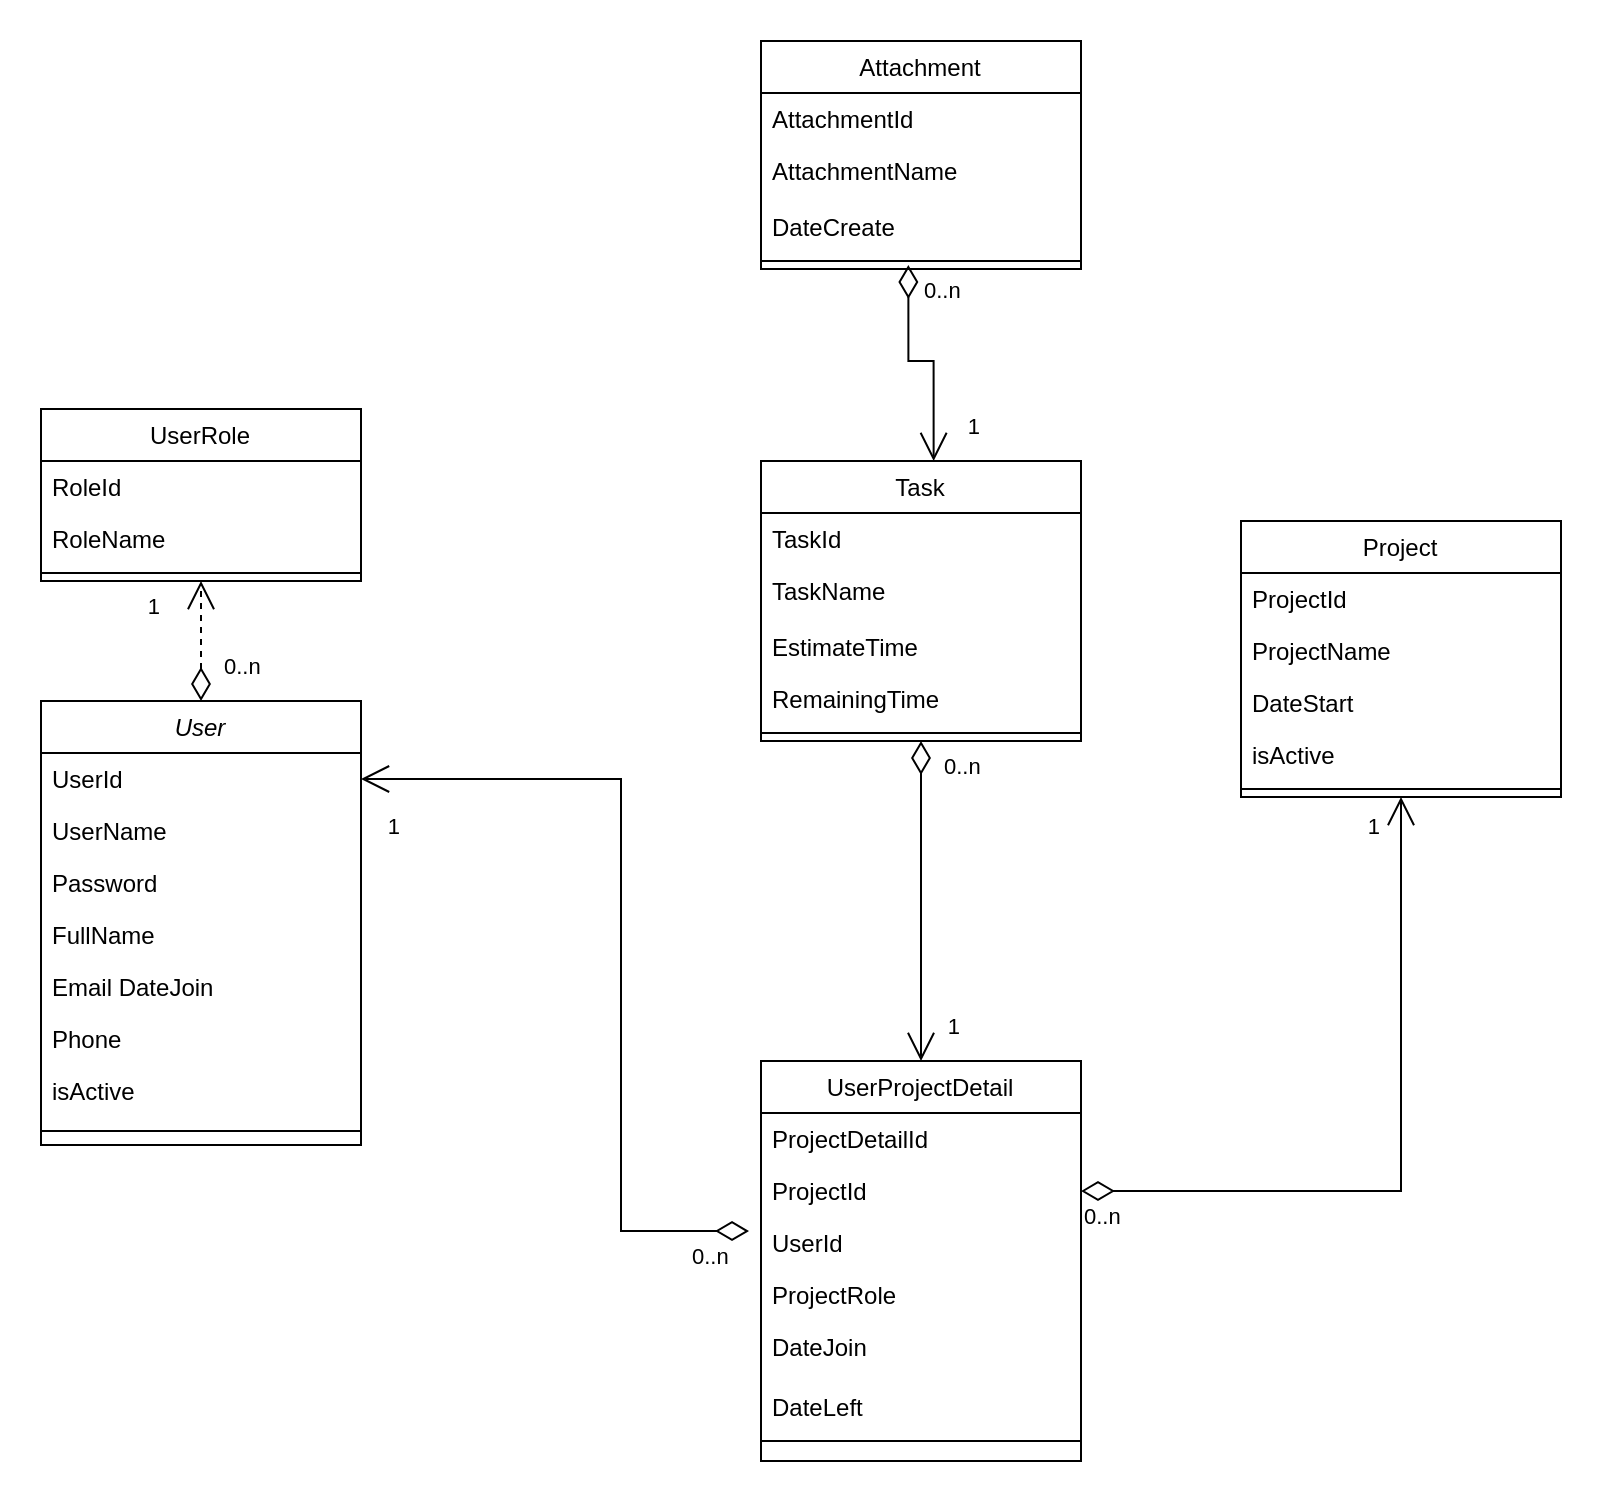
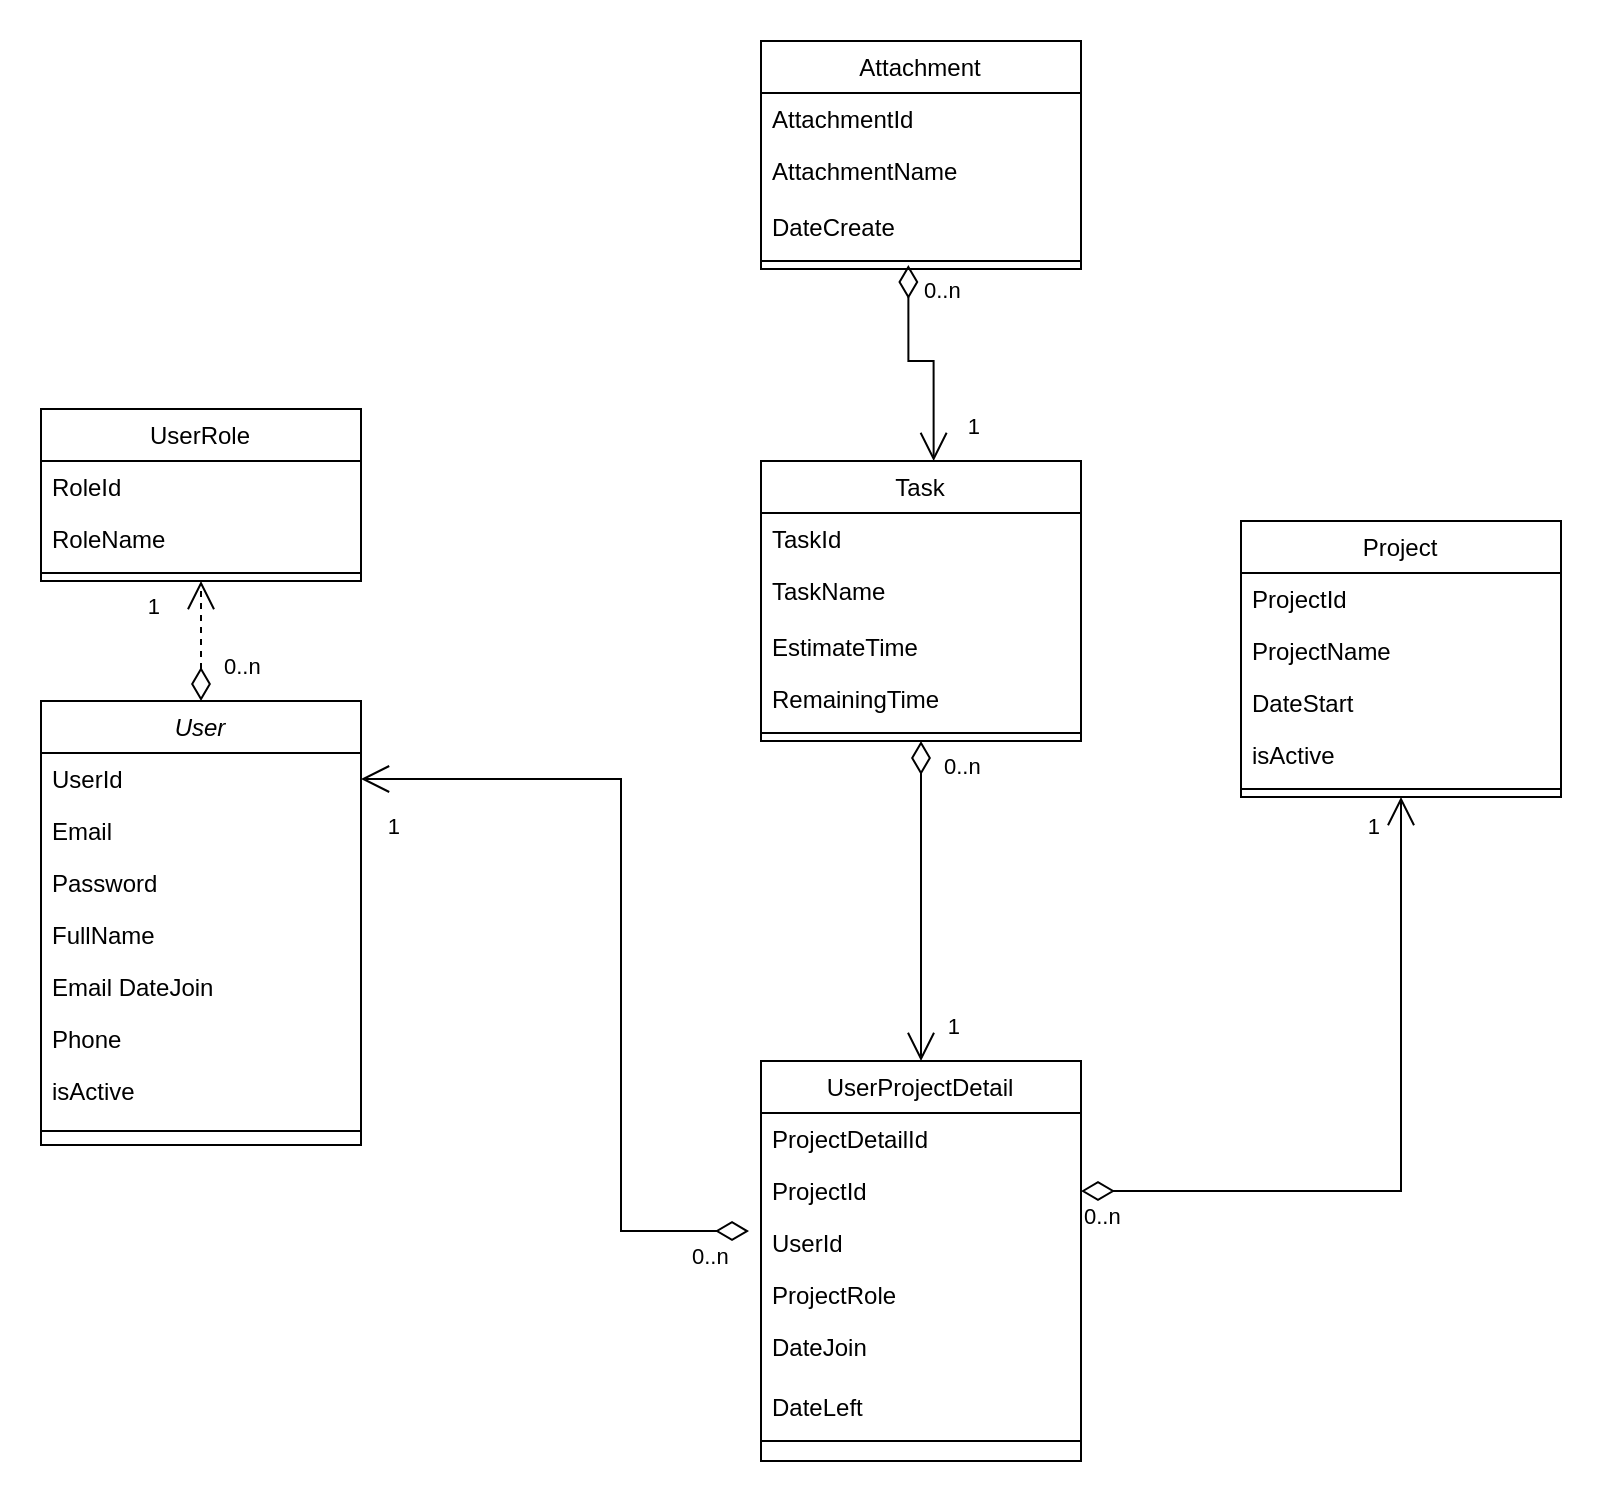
(106, 832) -> (79, 832)
